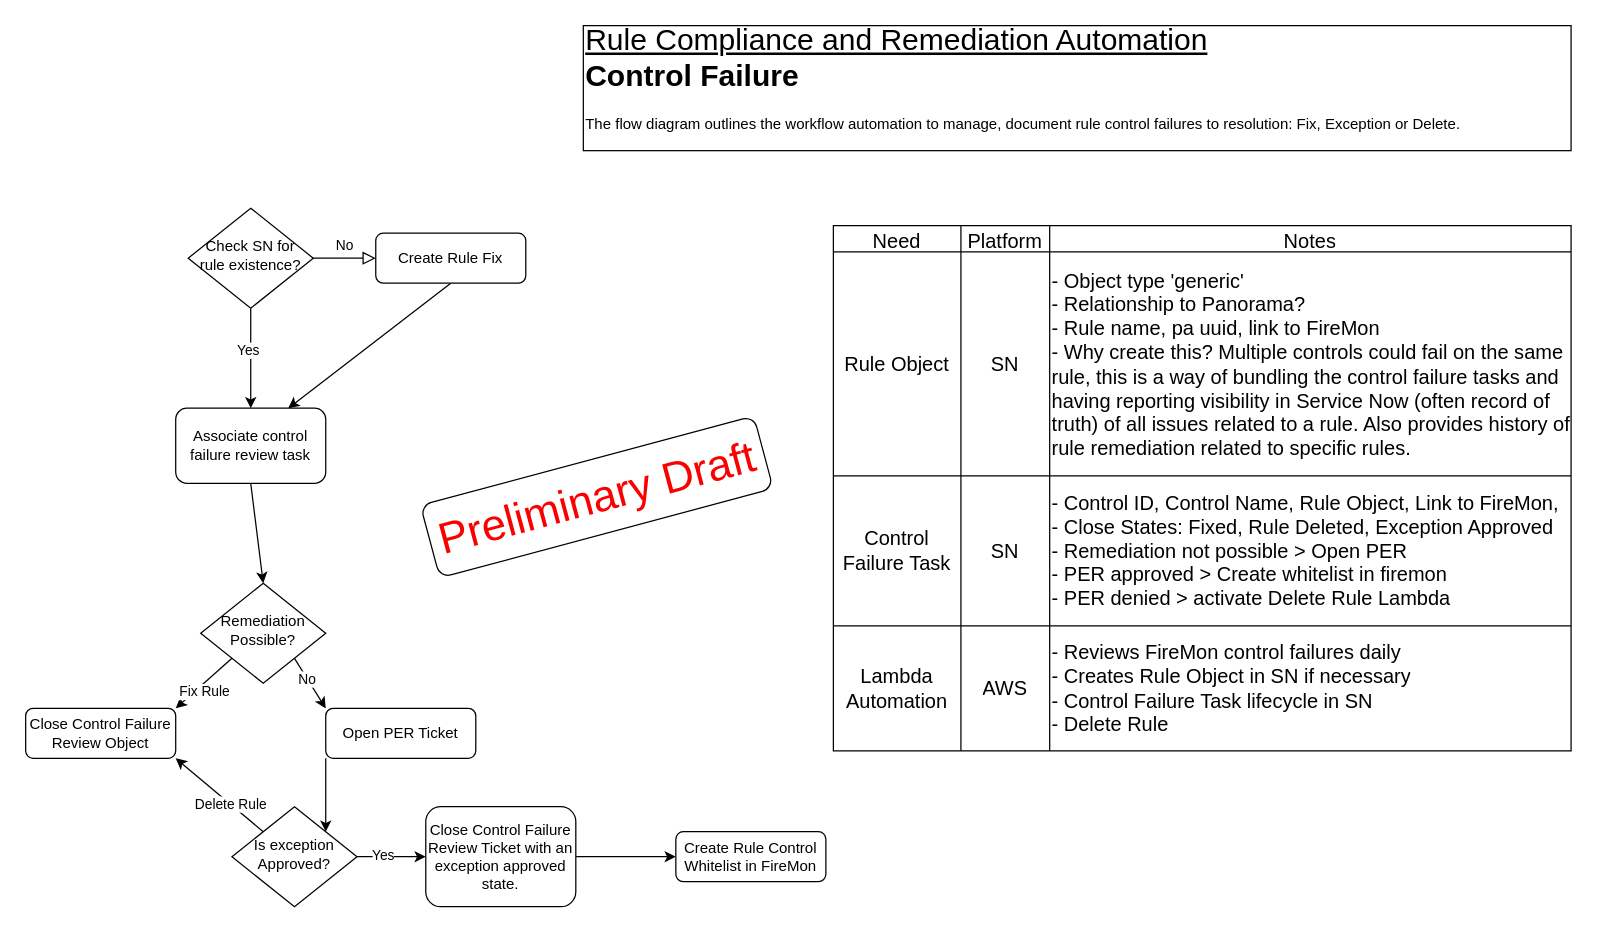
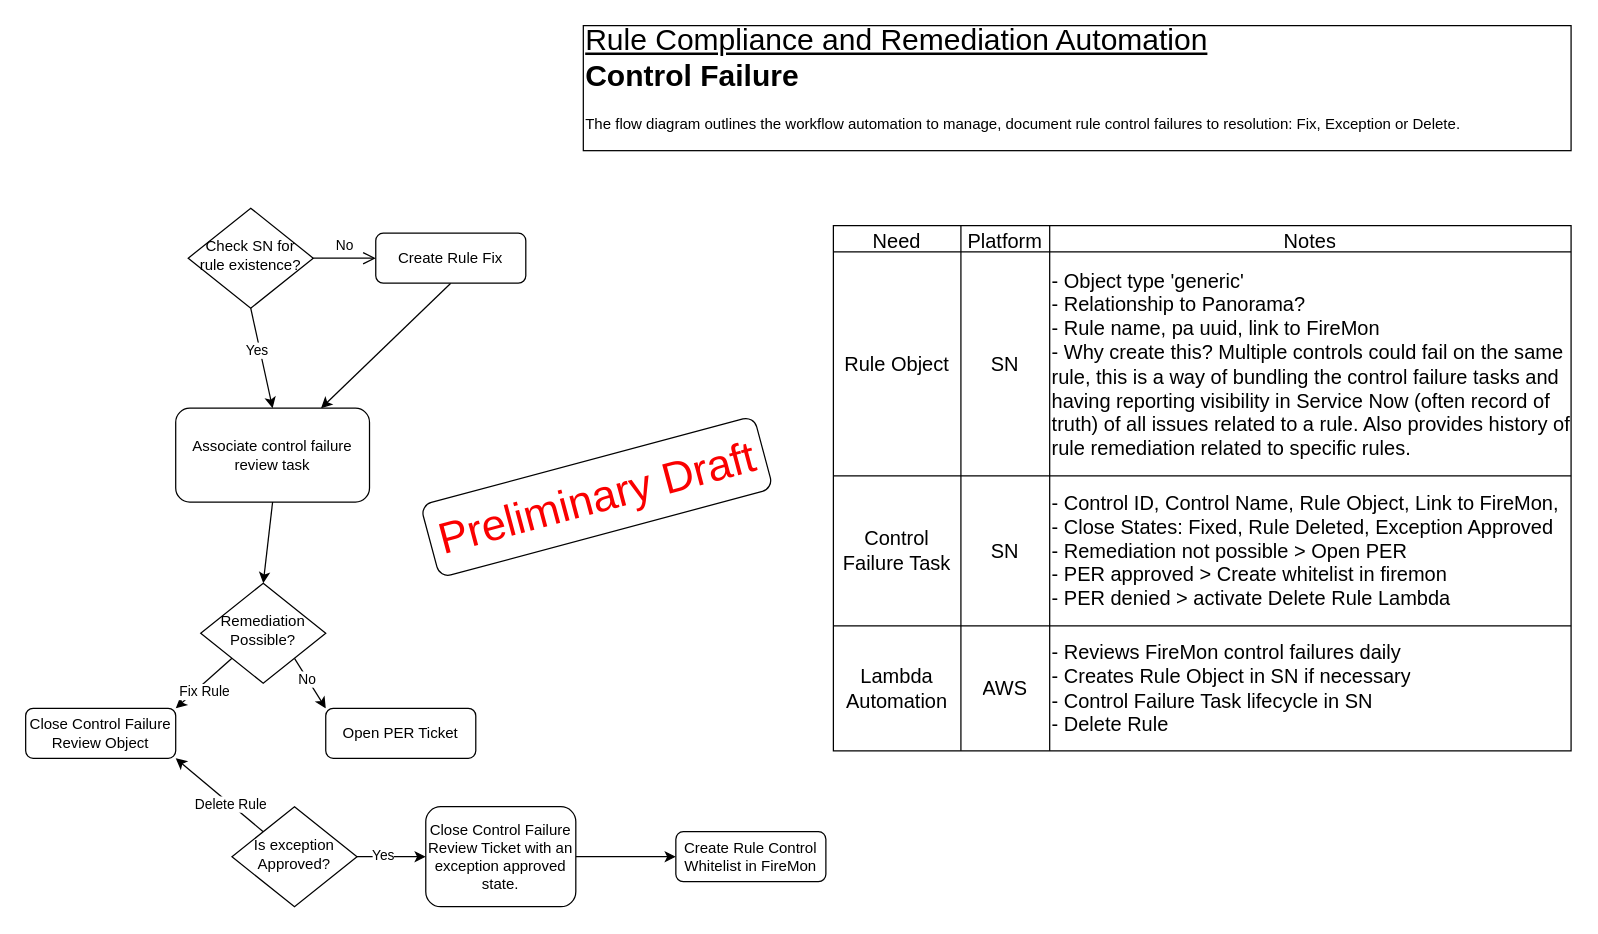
(361, 258) -> (366, 258)
(251, 446) -> (273, 455)
(326, 790) -> none
